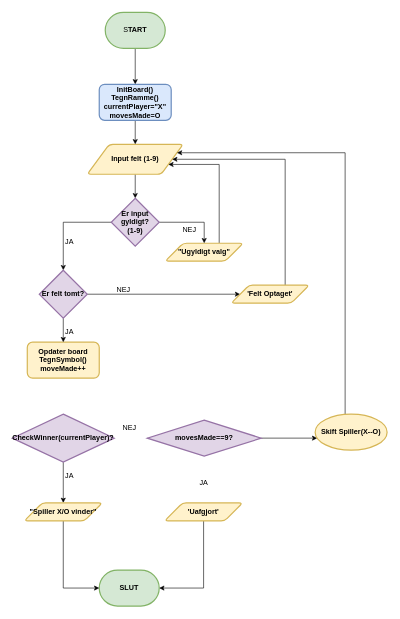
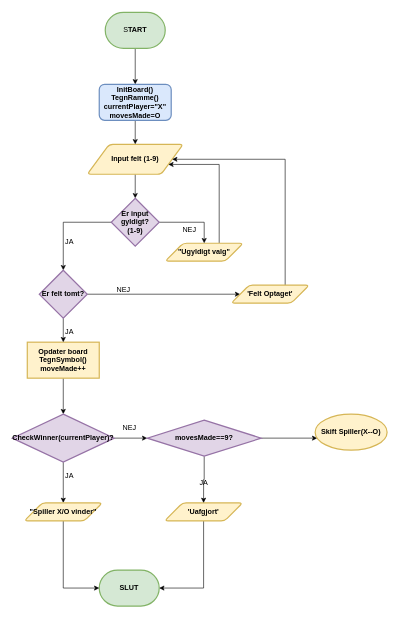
(182, 153) -> none
(63, 360) -> (63, 360)
none -> (63, 408)
none -> (141, 438)
none -> (204, 488)
